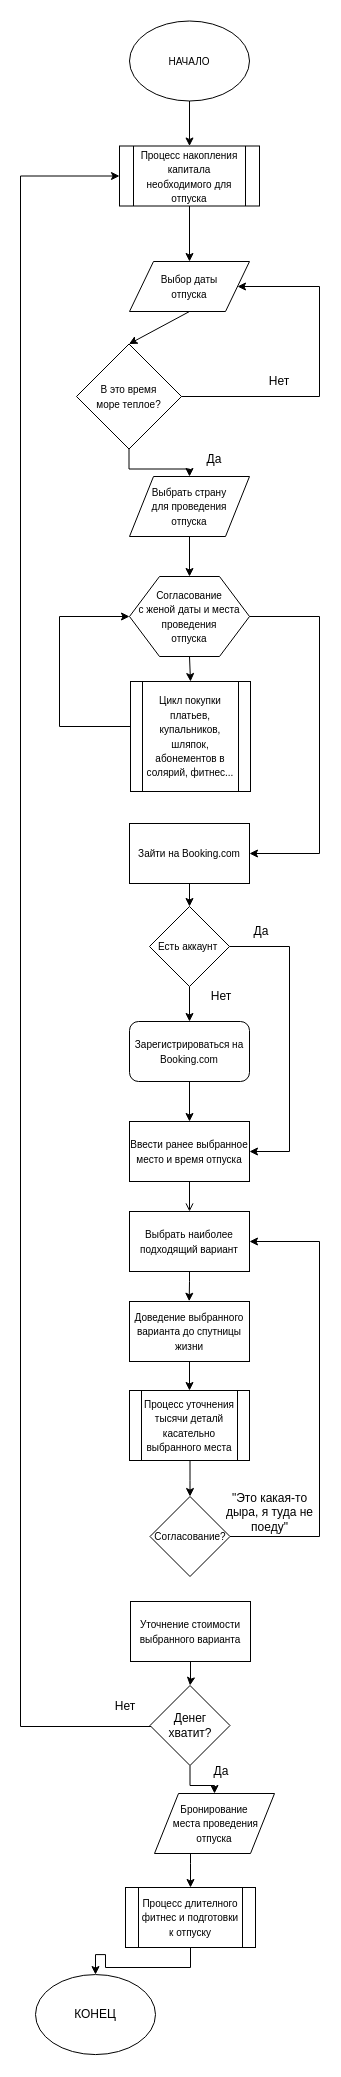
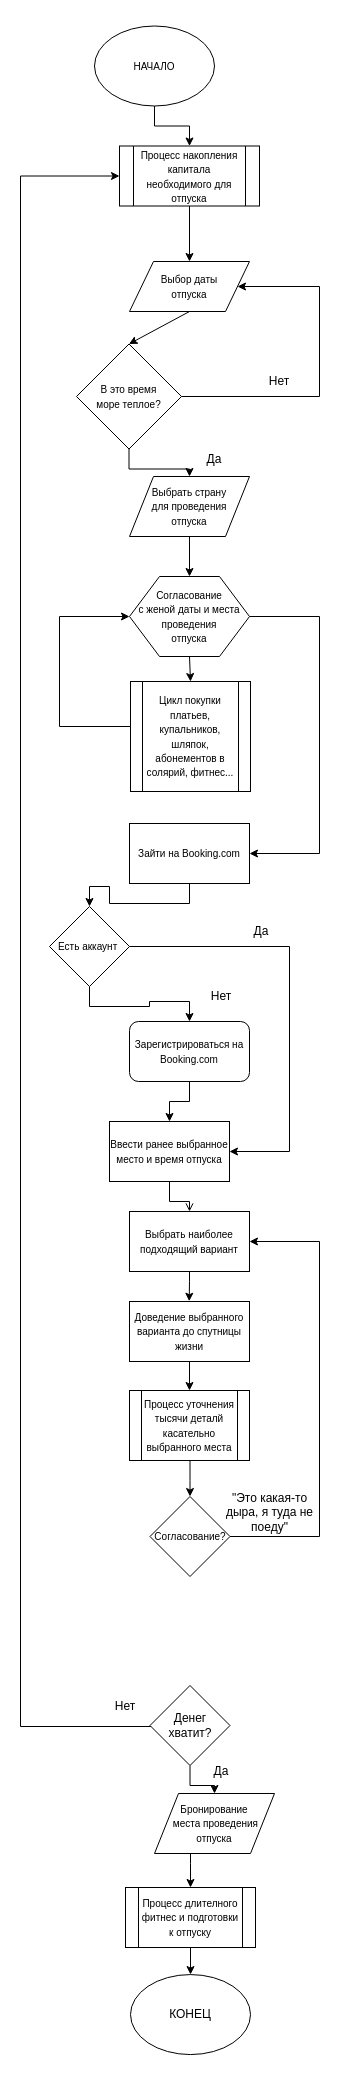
(190, 61) -> (155, 66)
(190, 947) -> (90, 947)
(190, 1152) -> (170, 1152)
(191, 1632) -> none
(191, 1673) -> none
(96, 2015) -> (191, 2015)
